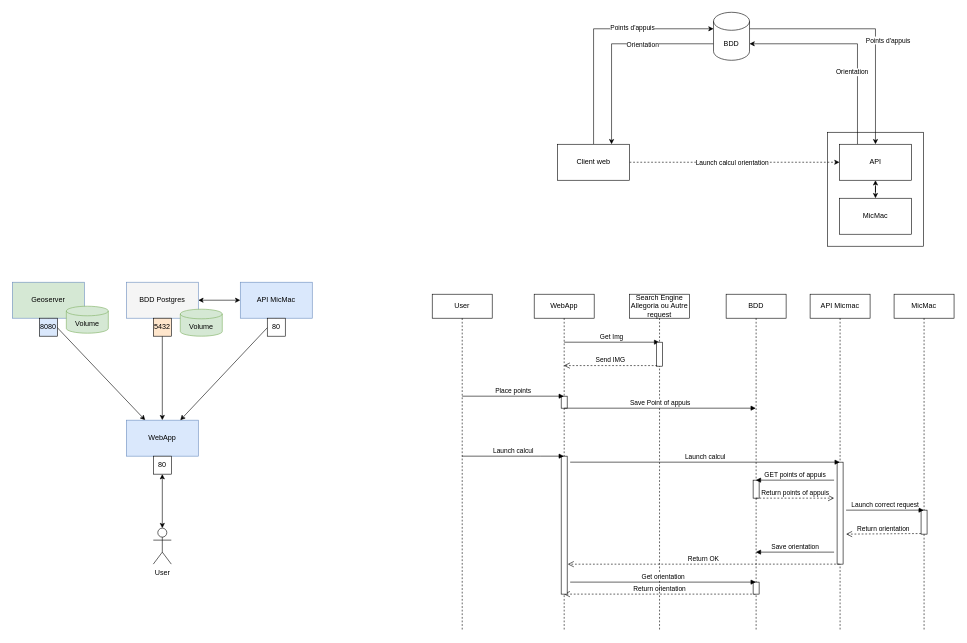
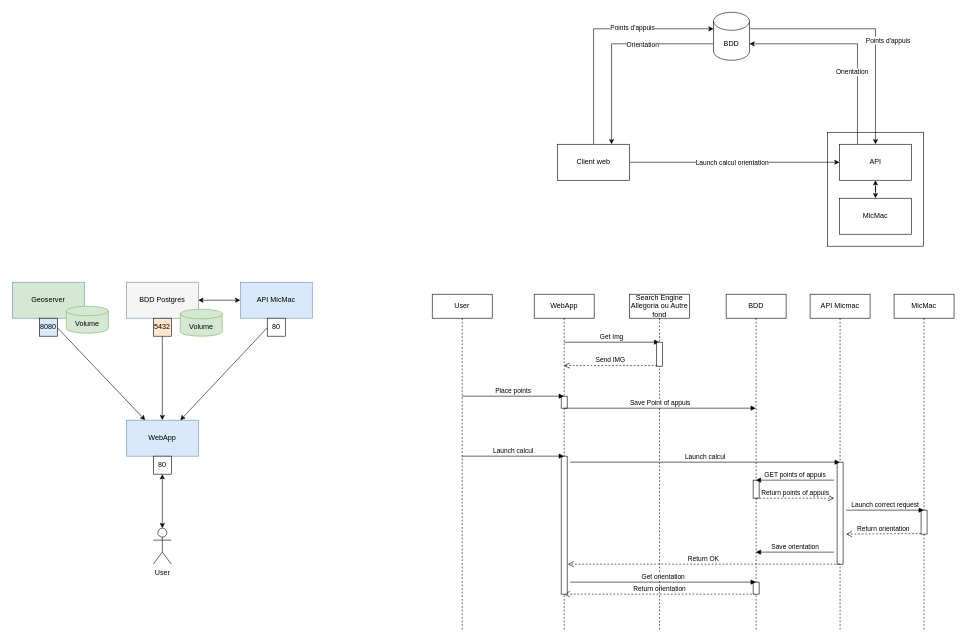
(801, 162) -> (801, 162)
(660, 306) -> (660, 306)
